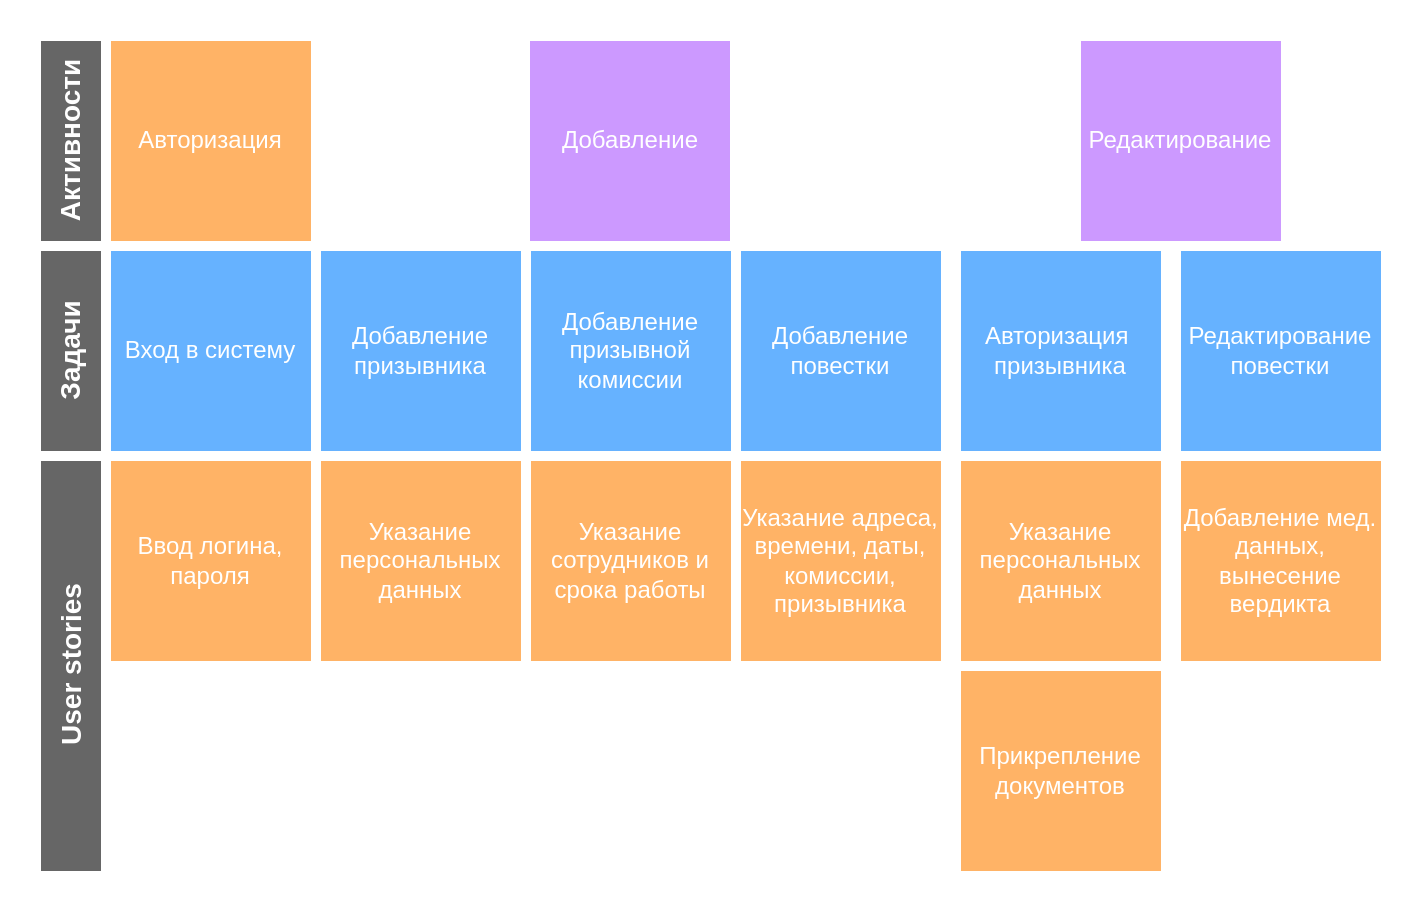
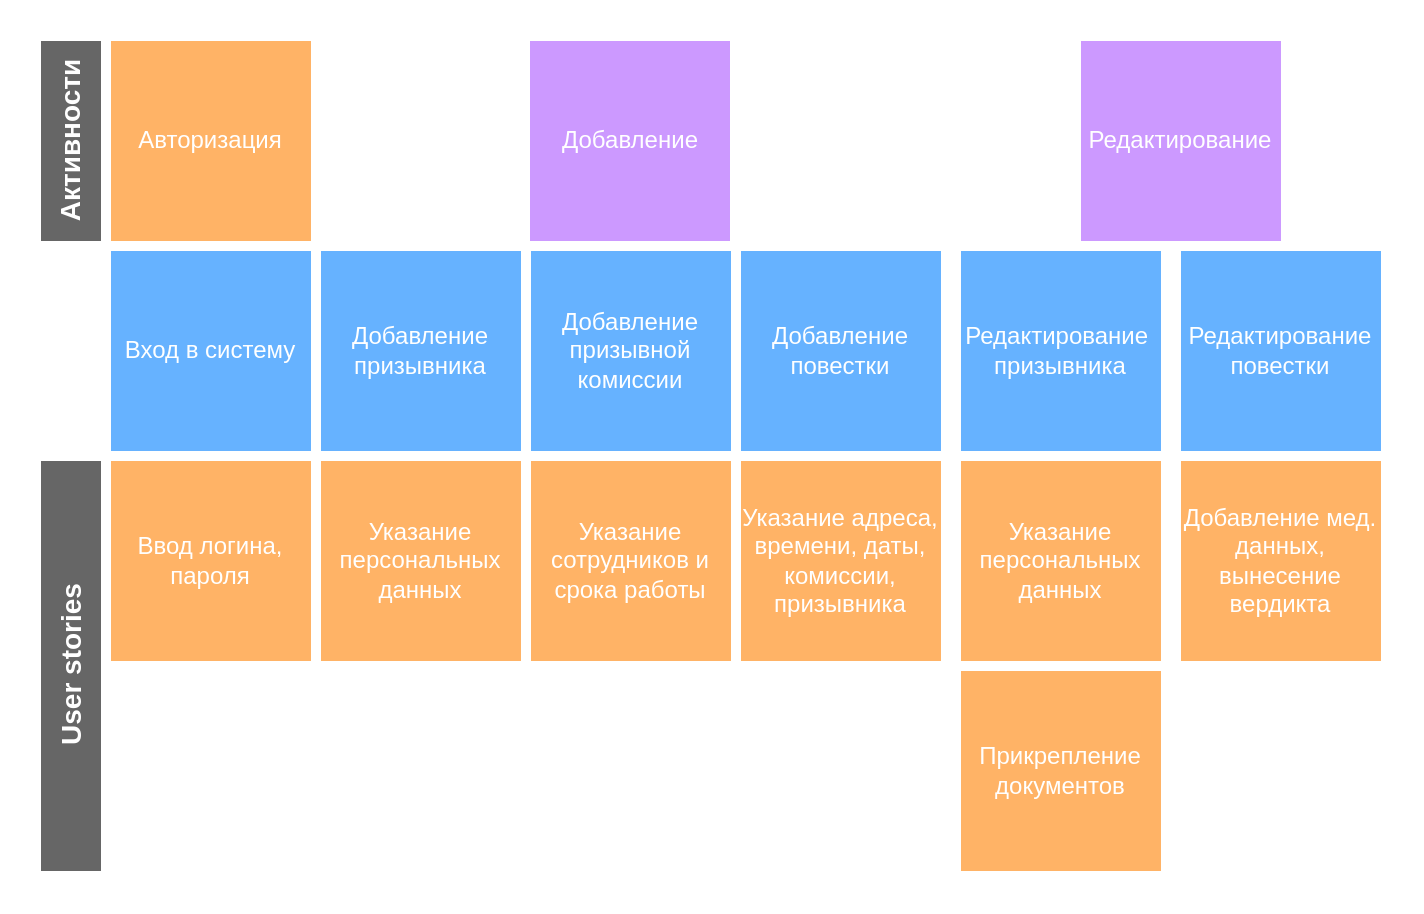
(71, 351) -> none
(1061, 351) -> (1061, 351)
